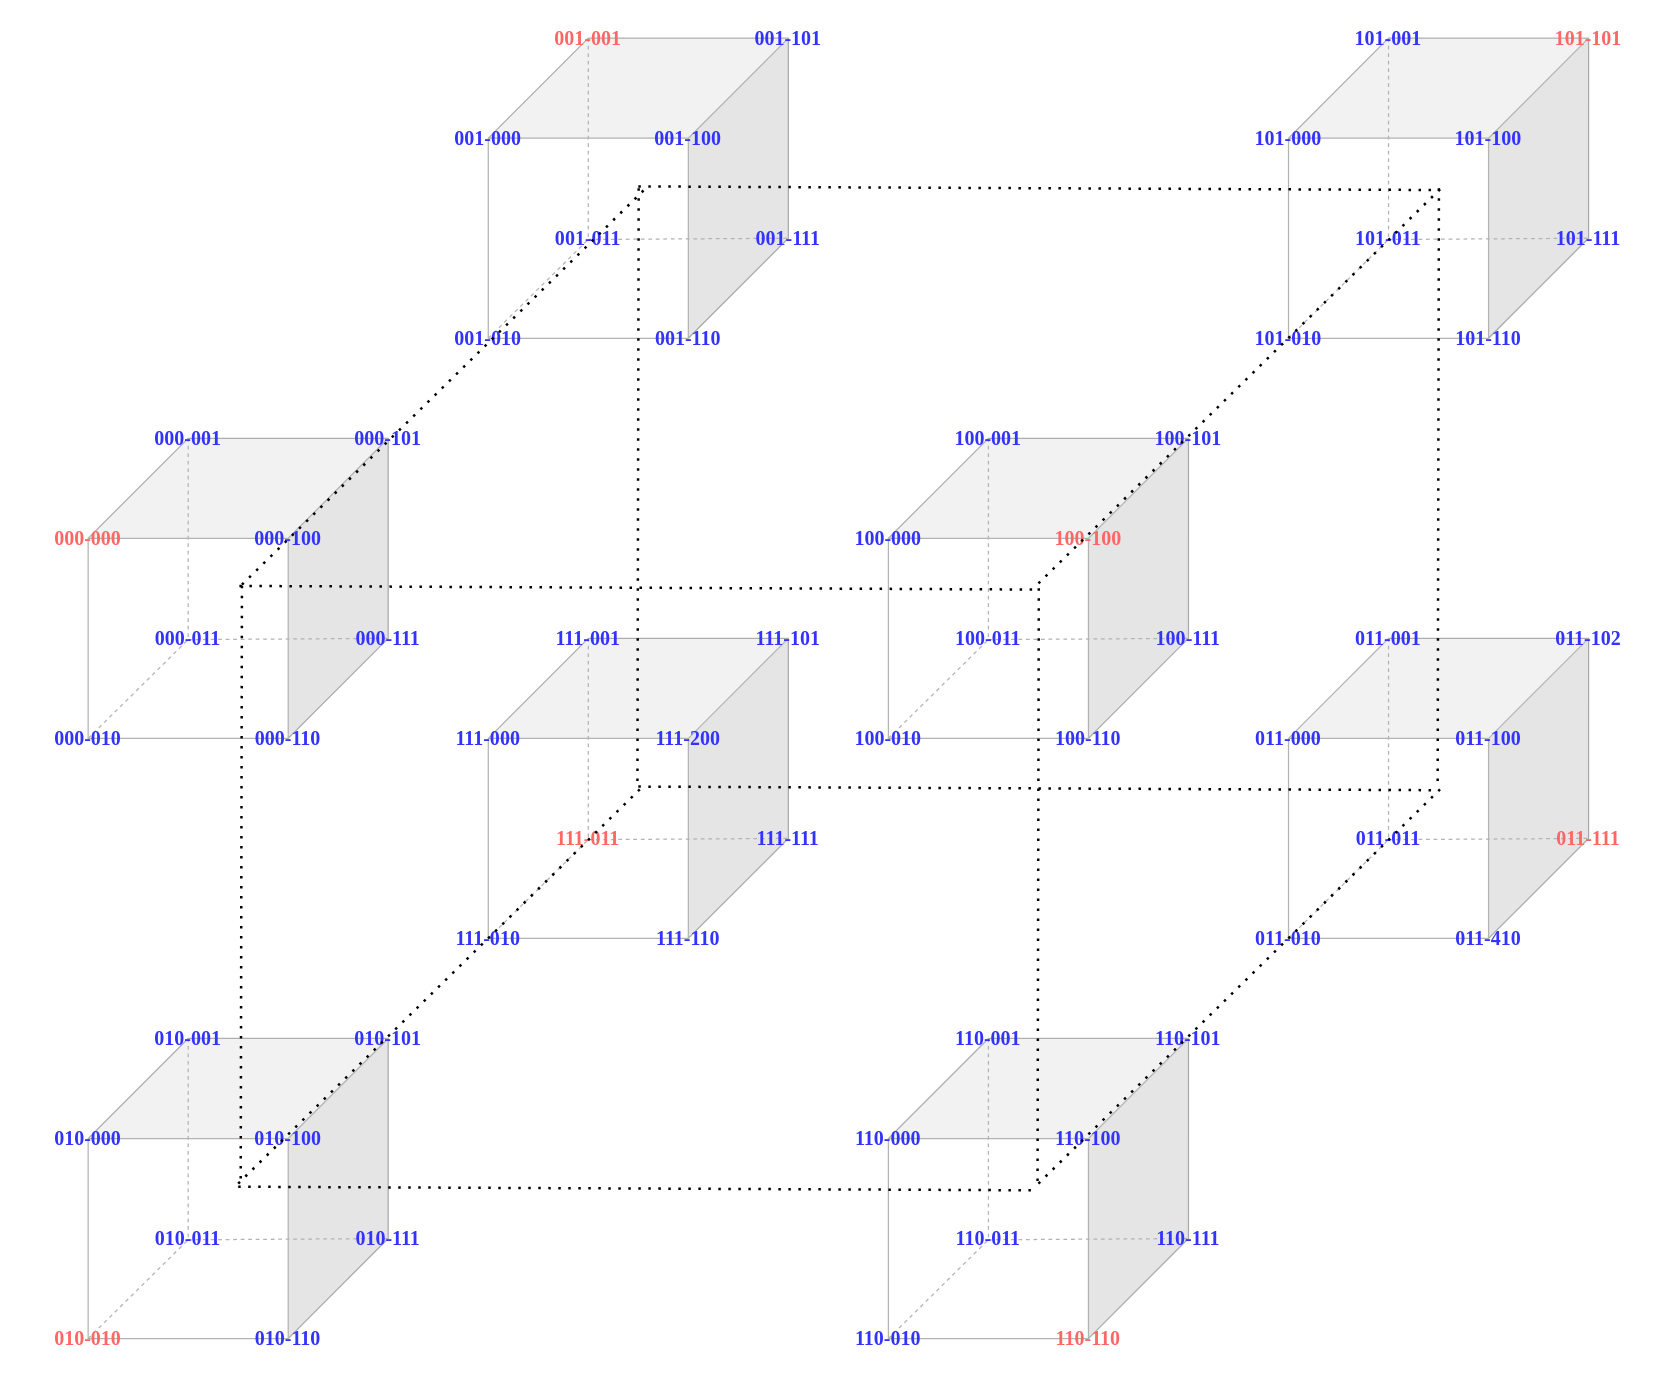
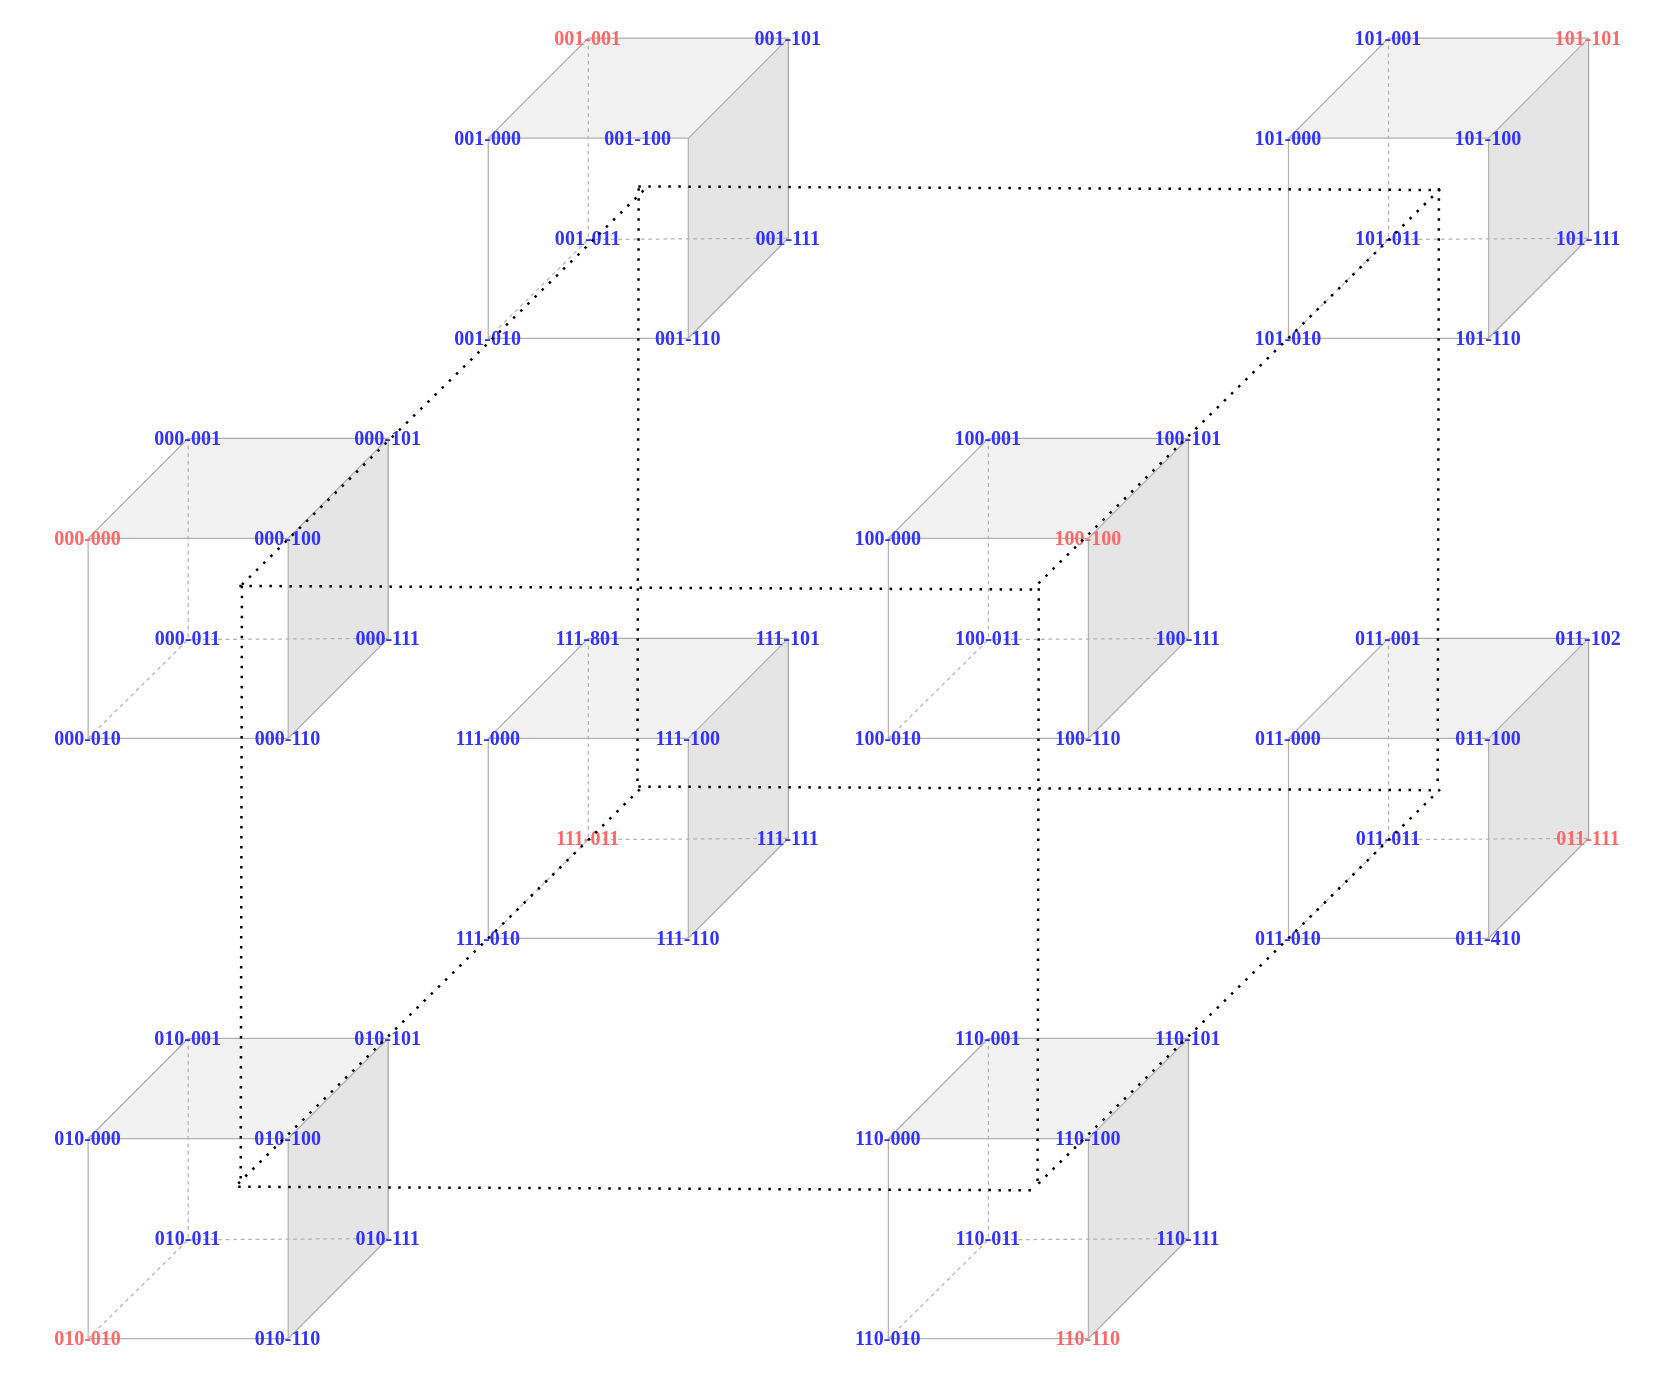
(688, 138) -> (638, 138)
(588, 638) -> (588, 638)
(688, 738) -> (688, 738)
